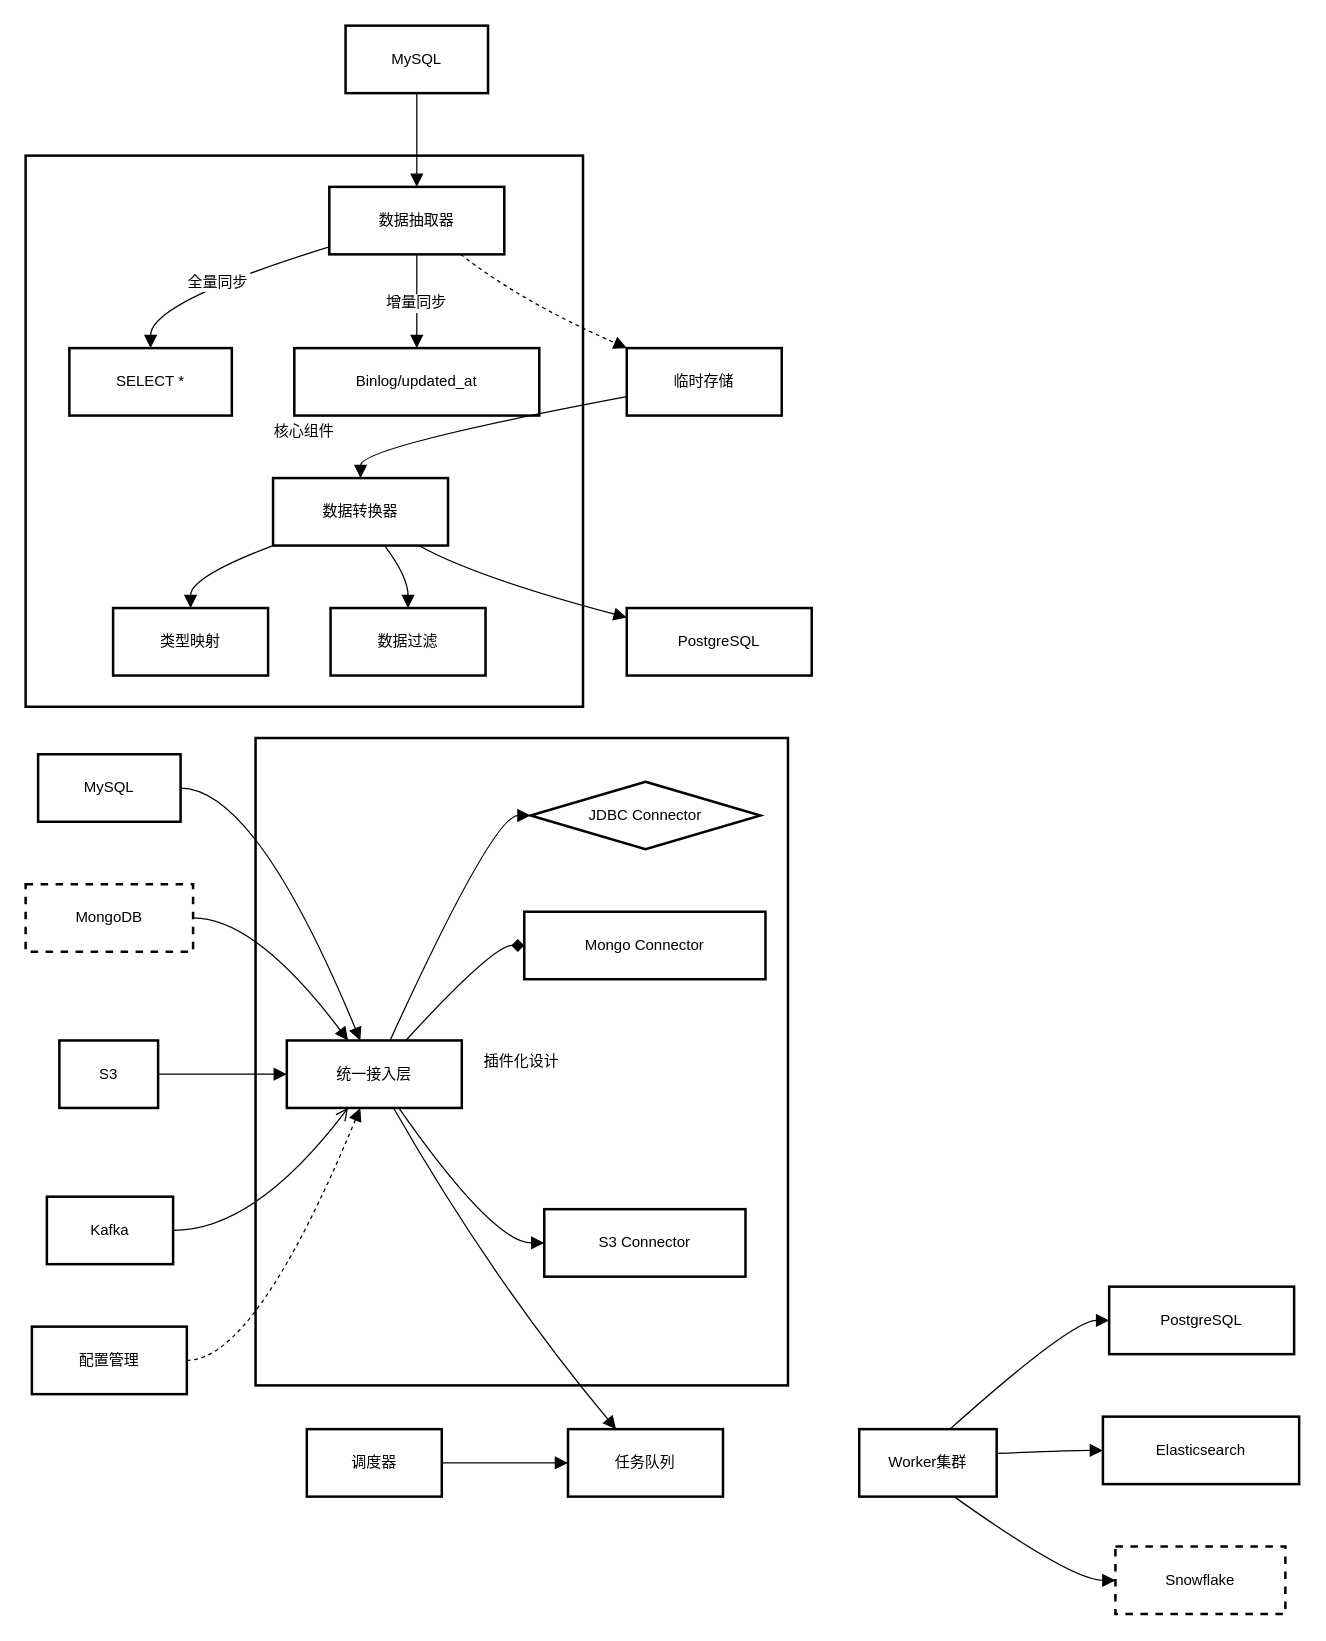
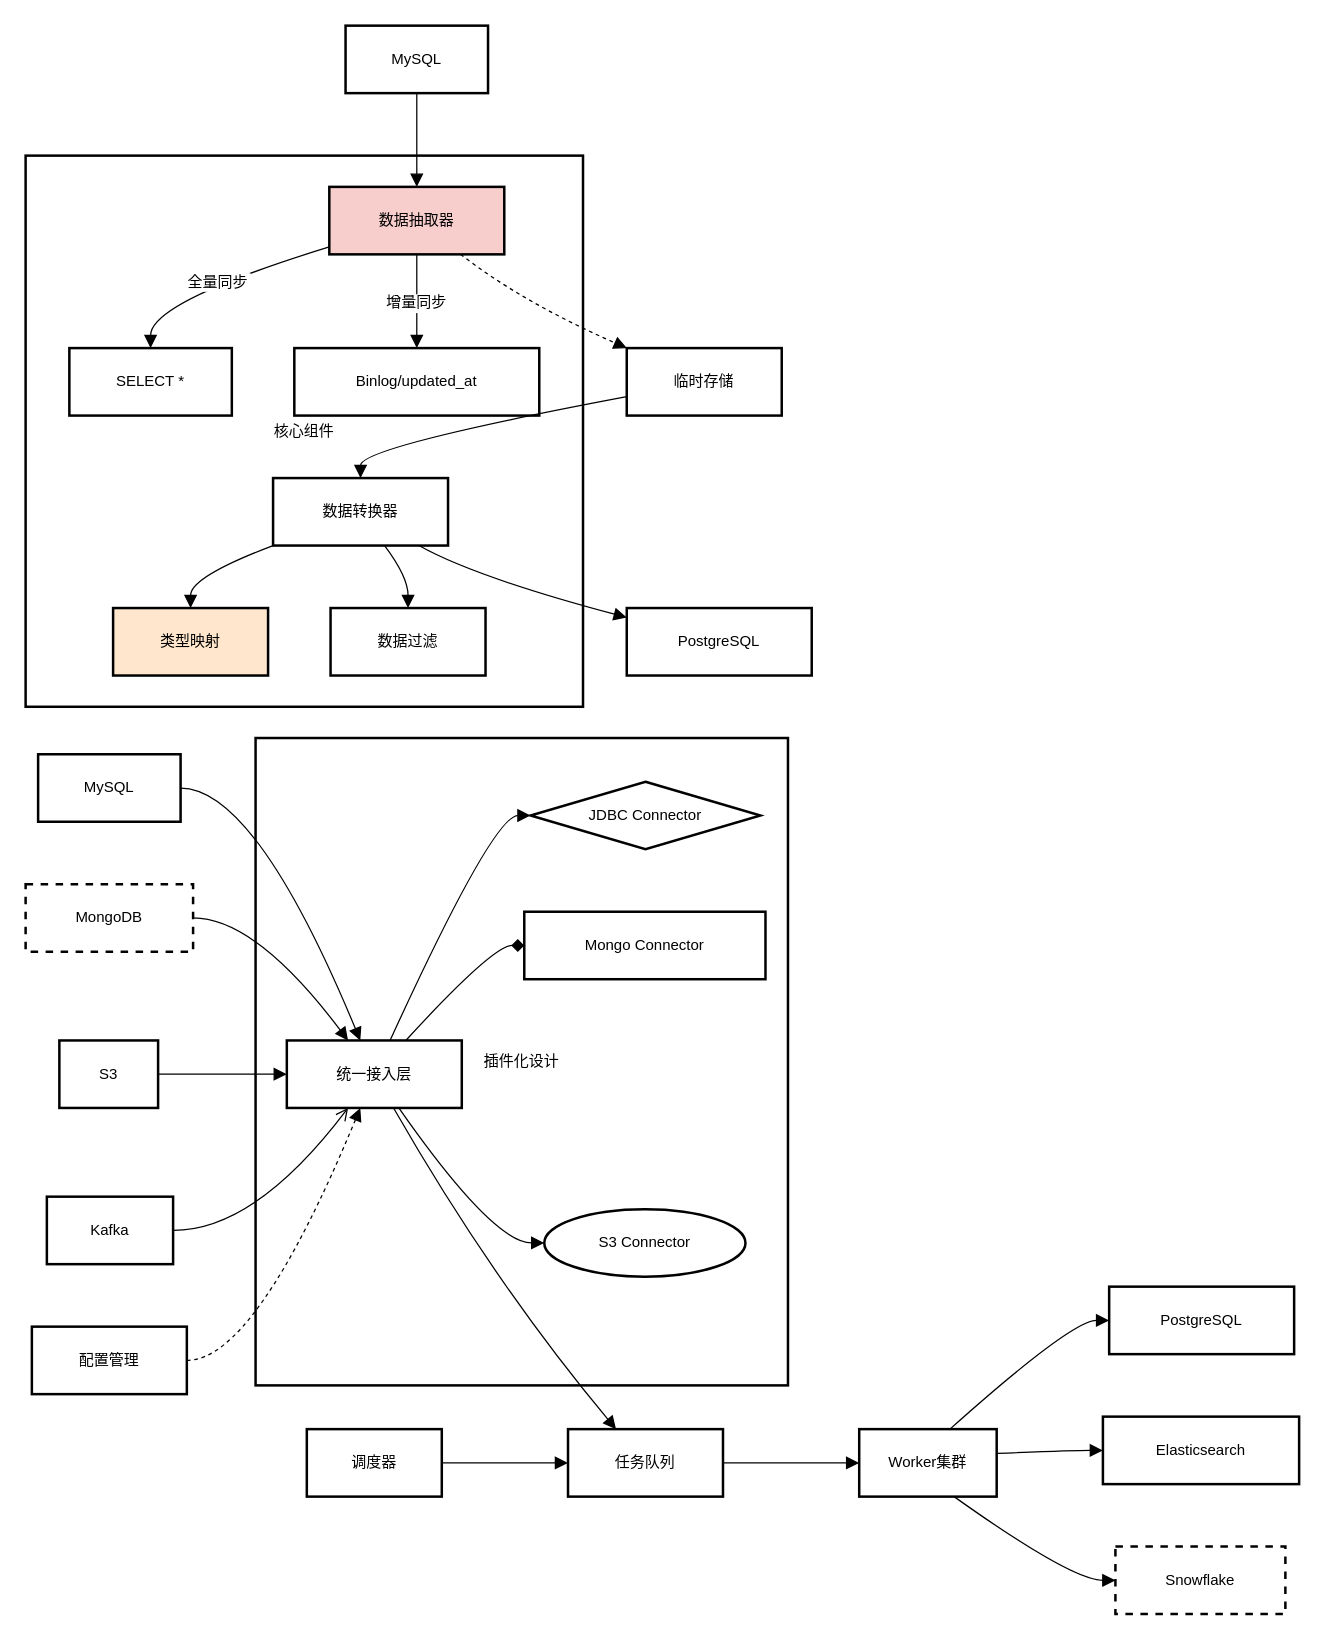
(417, 221) -> (417, 221)
(191, 642) -> (191, 642)
(645, 1243) -> (645, 1243)
none -> (786, 1463)
